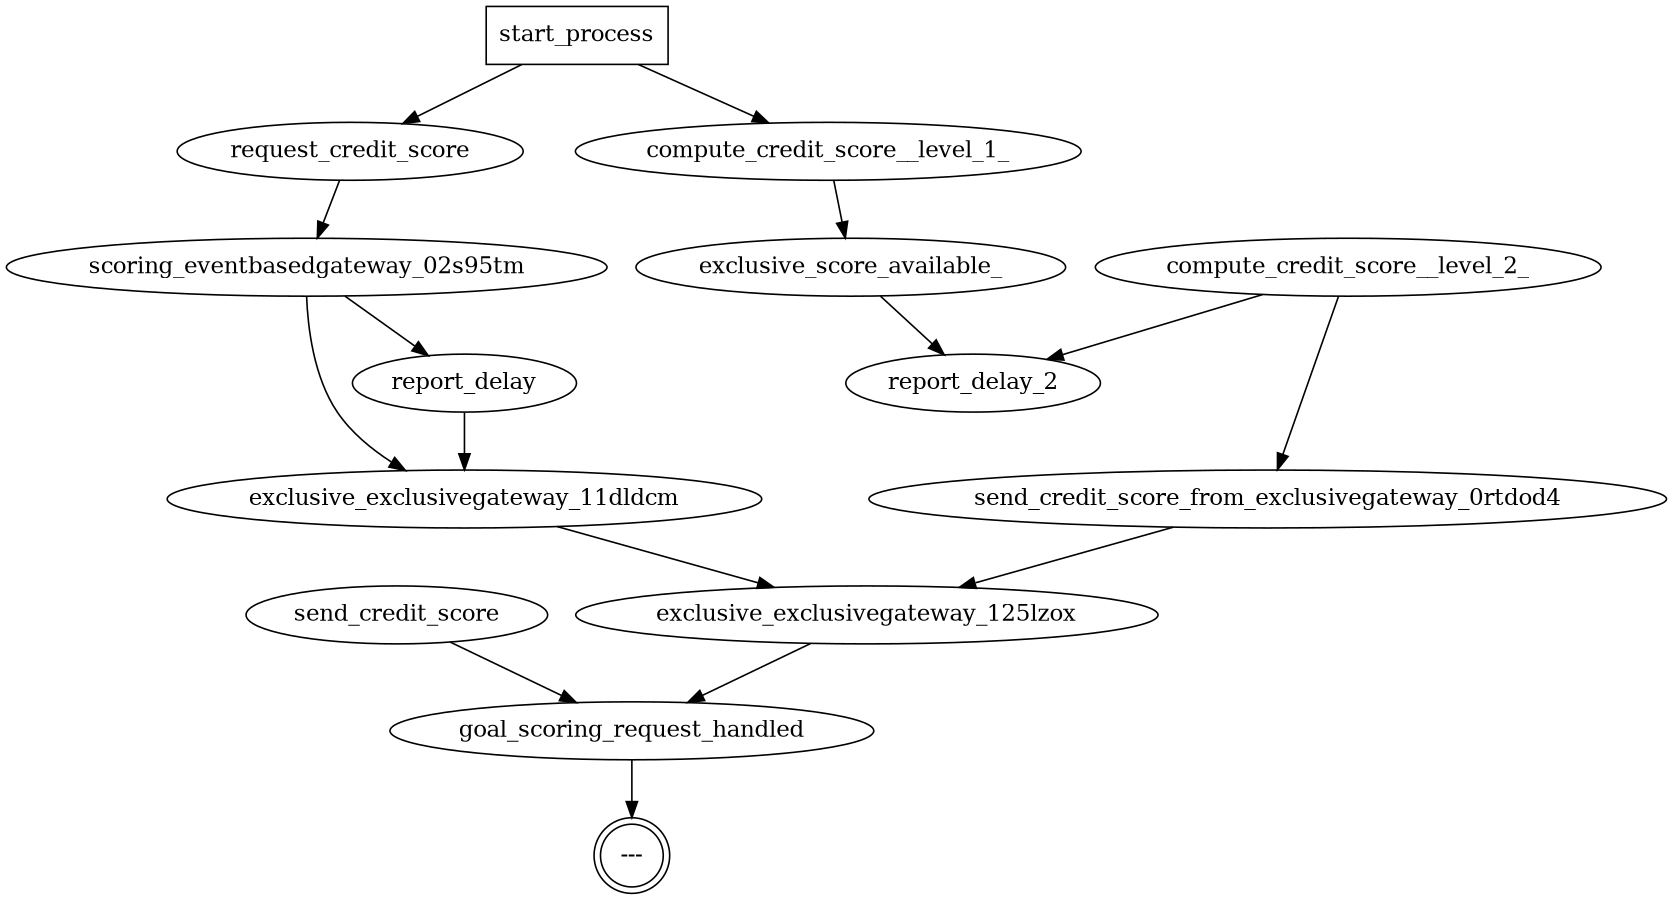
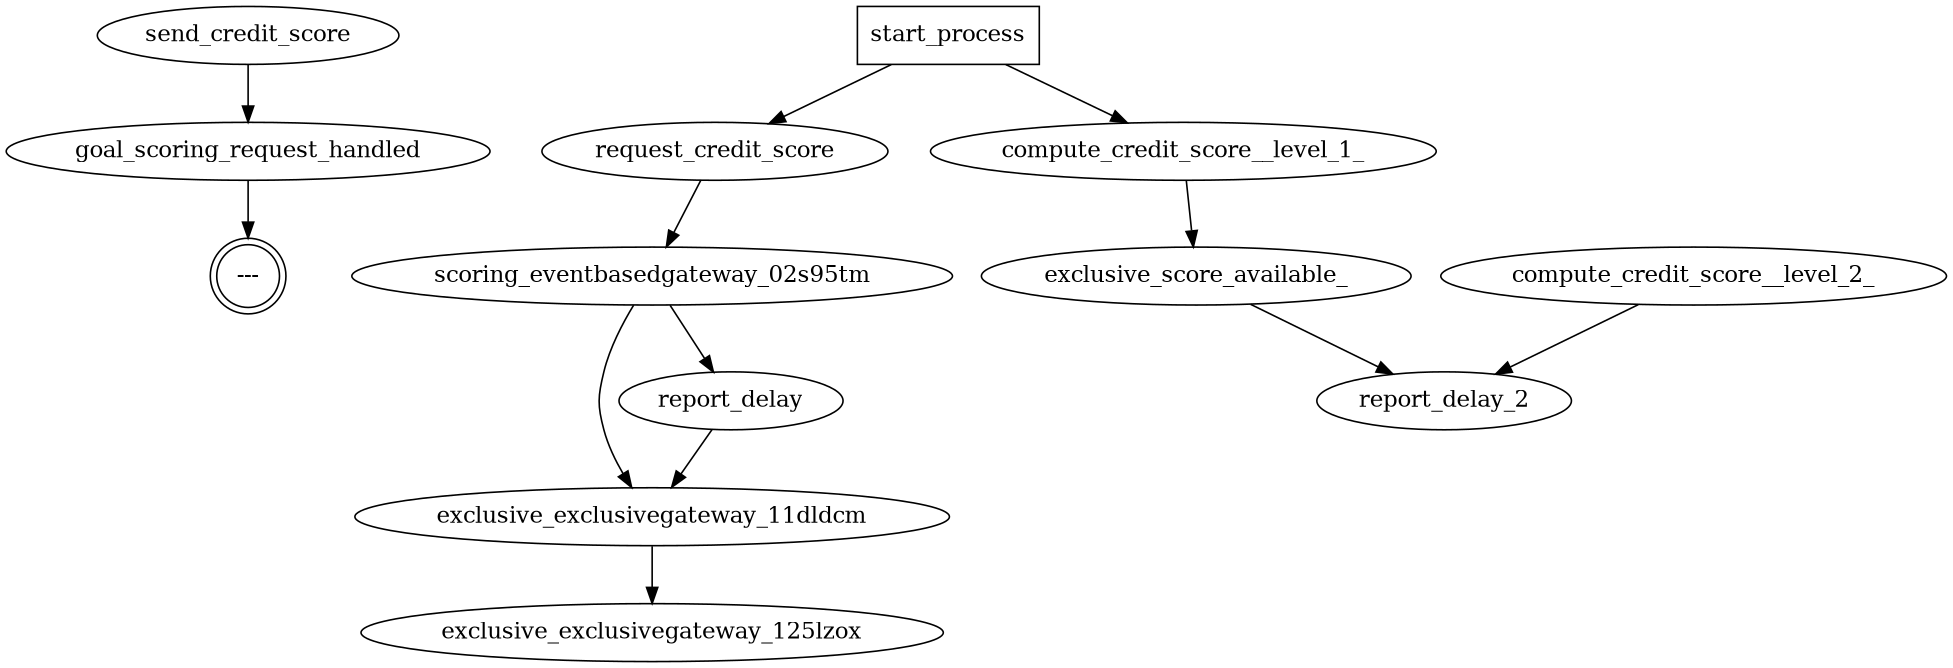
(1268, 499) -> none
(757, 669) -> none
